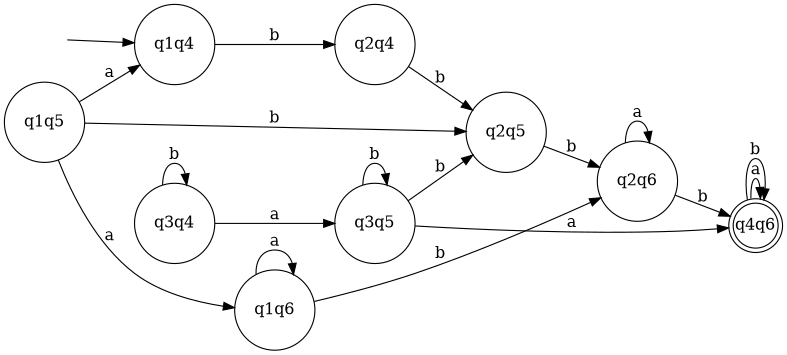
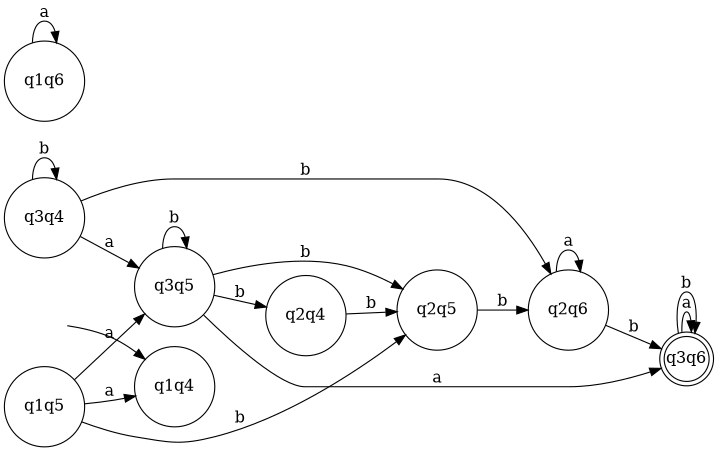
(269, 45) -> (235, 300)
(756, 226) -> (687, 359)
(119, 259) -> (105, 351)
(455, 259) -> (330, 179)
